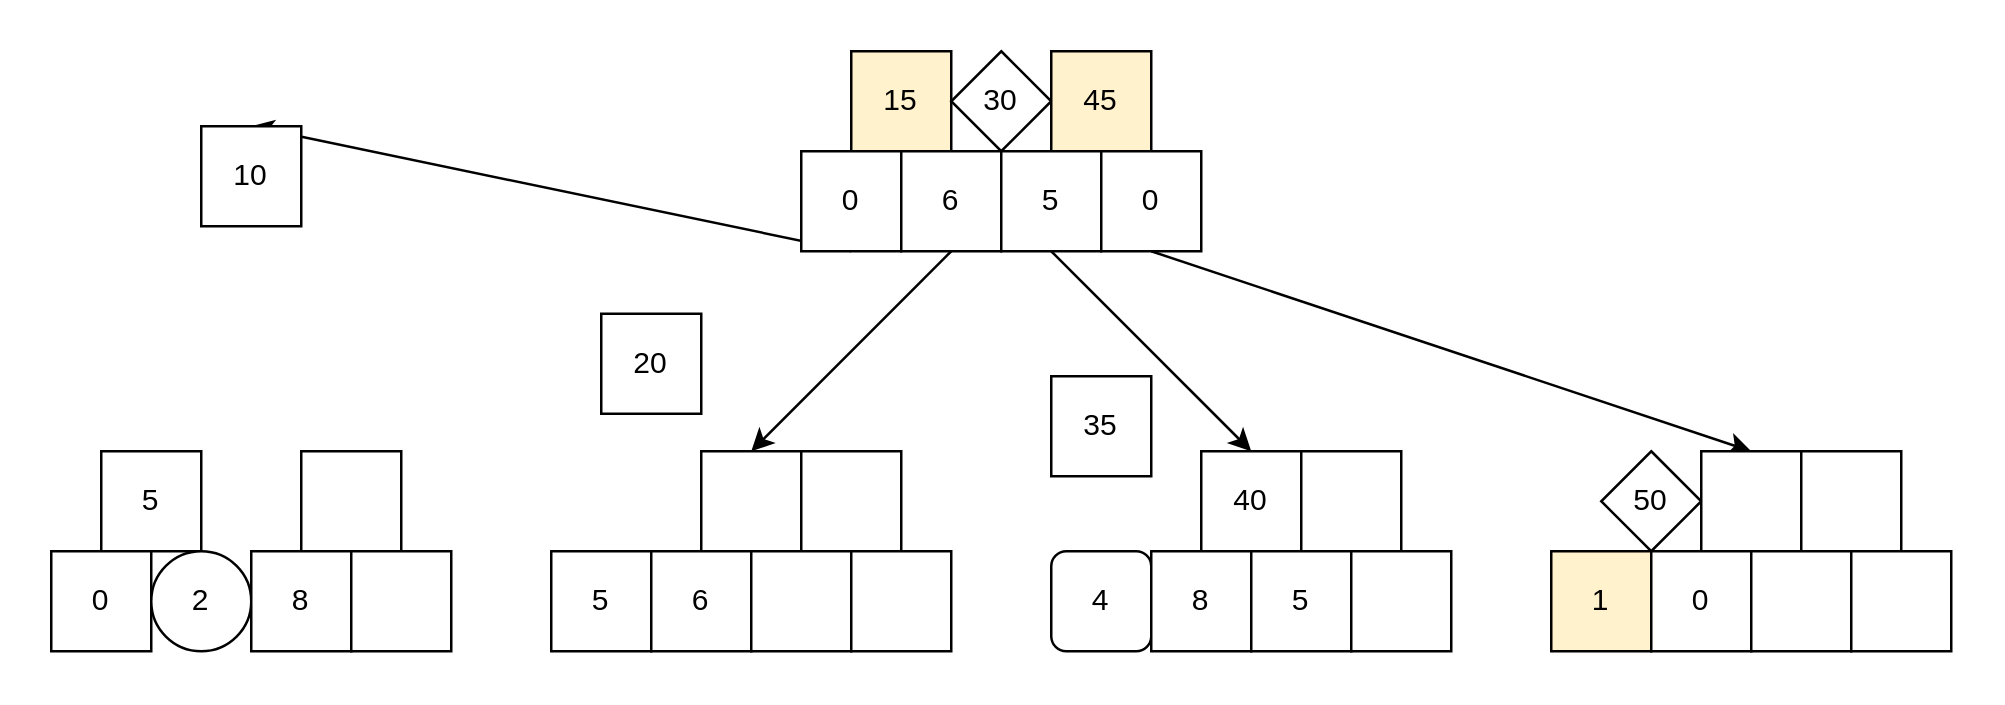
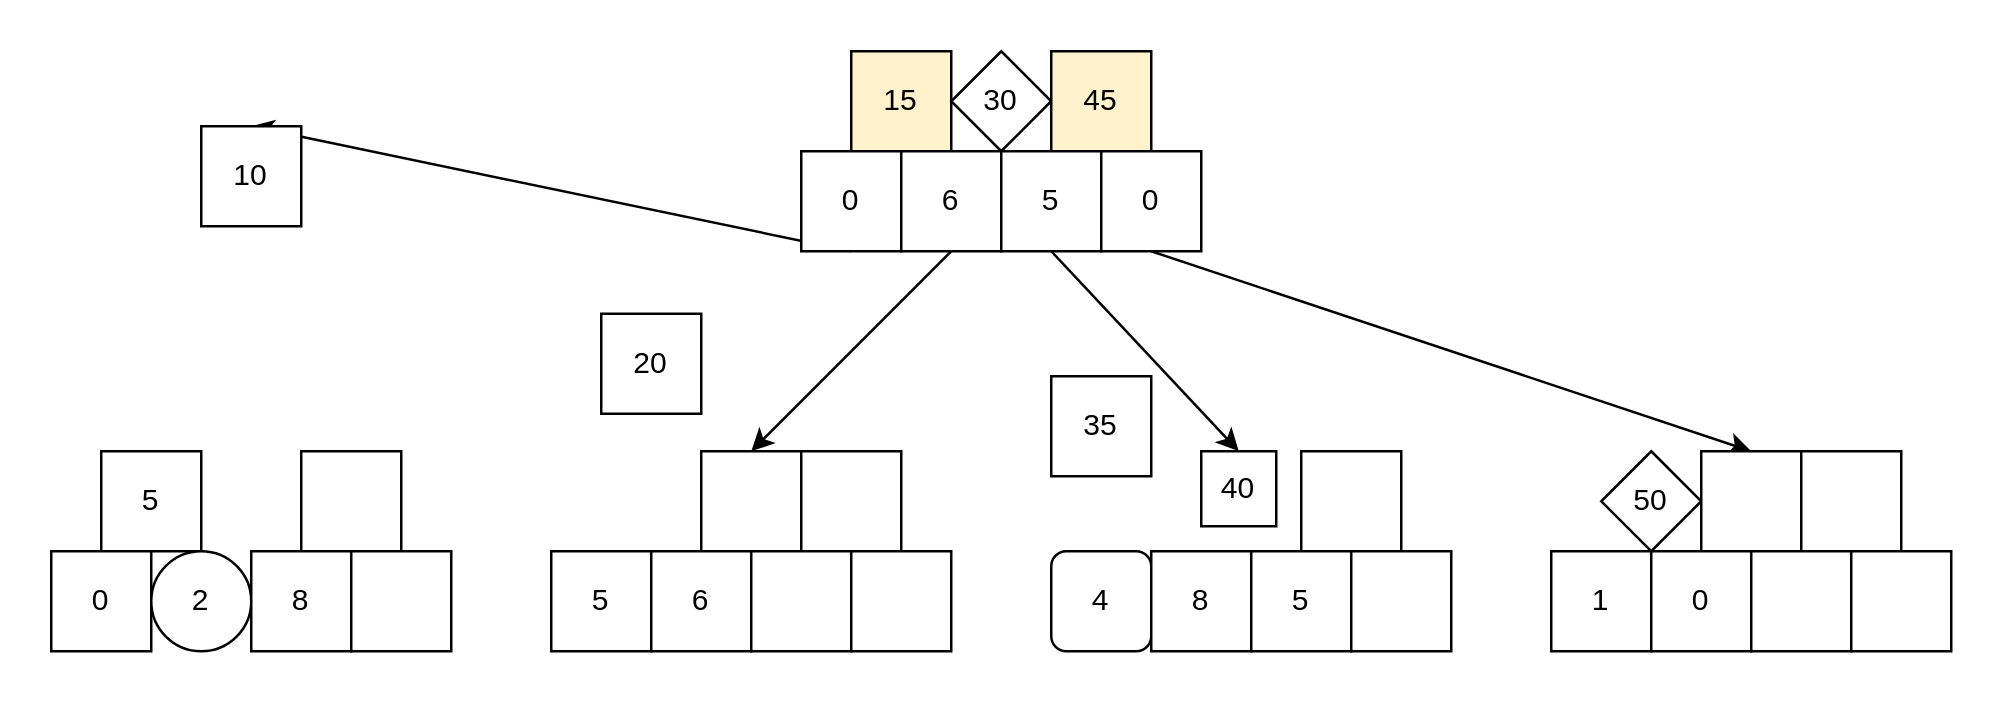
(1251, 501) -> (1239, 489)
(1601, 601) -> (1601, 601)
